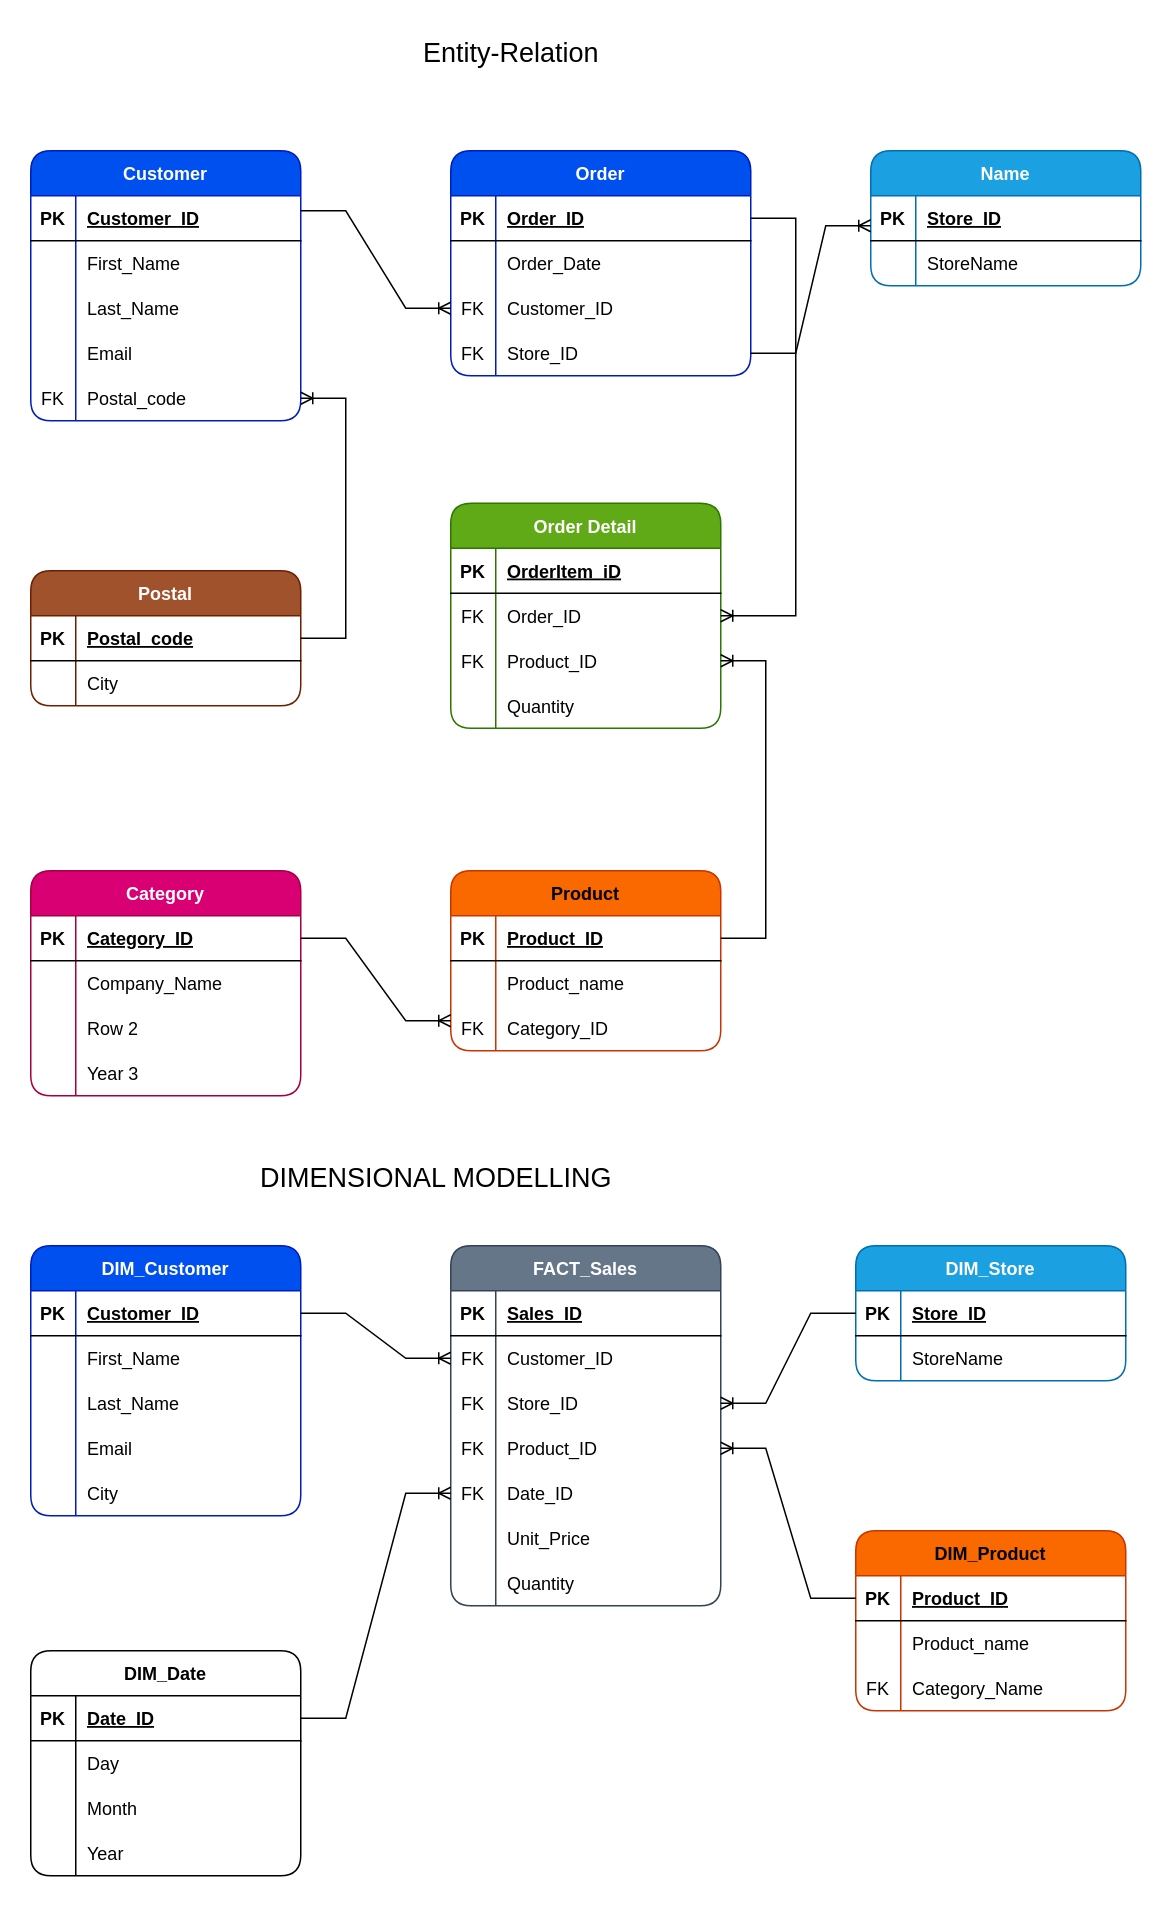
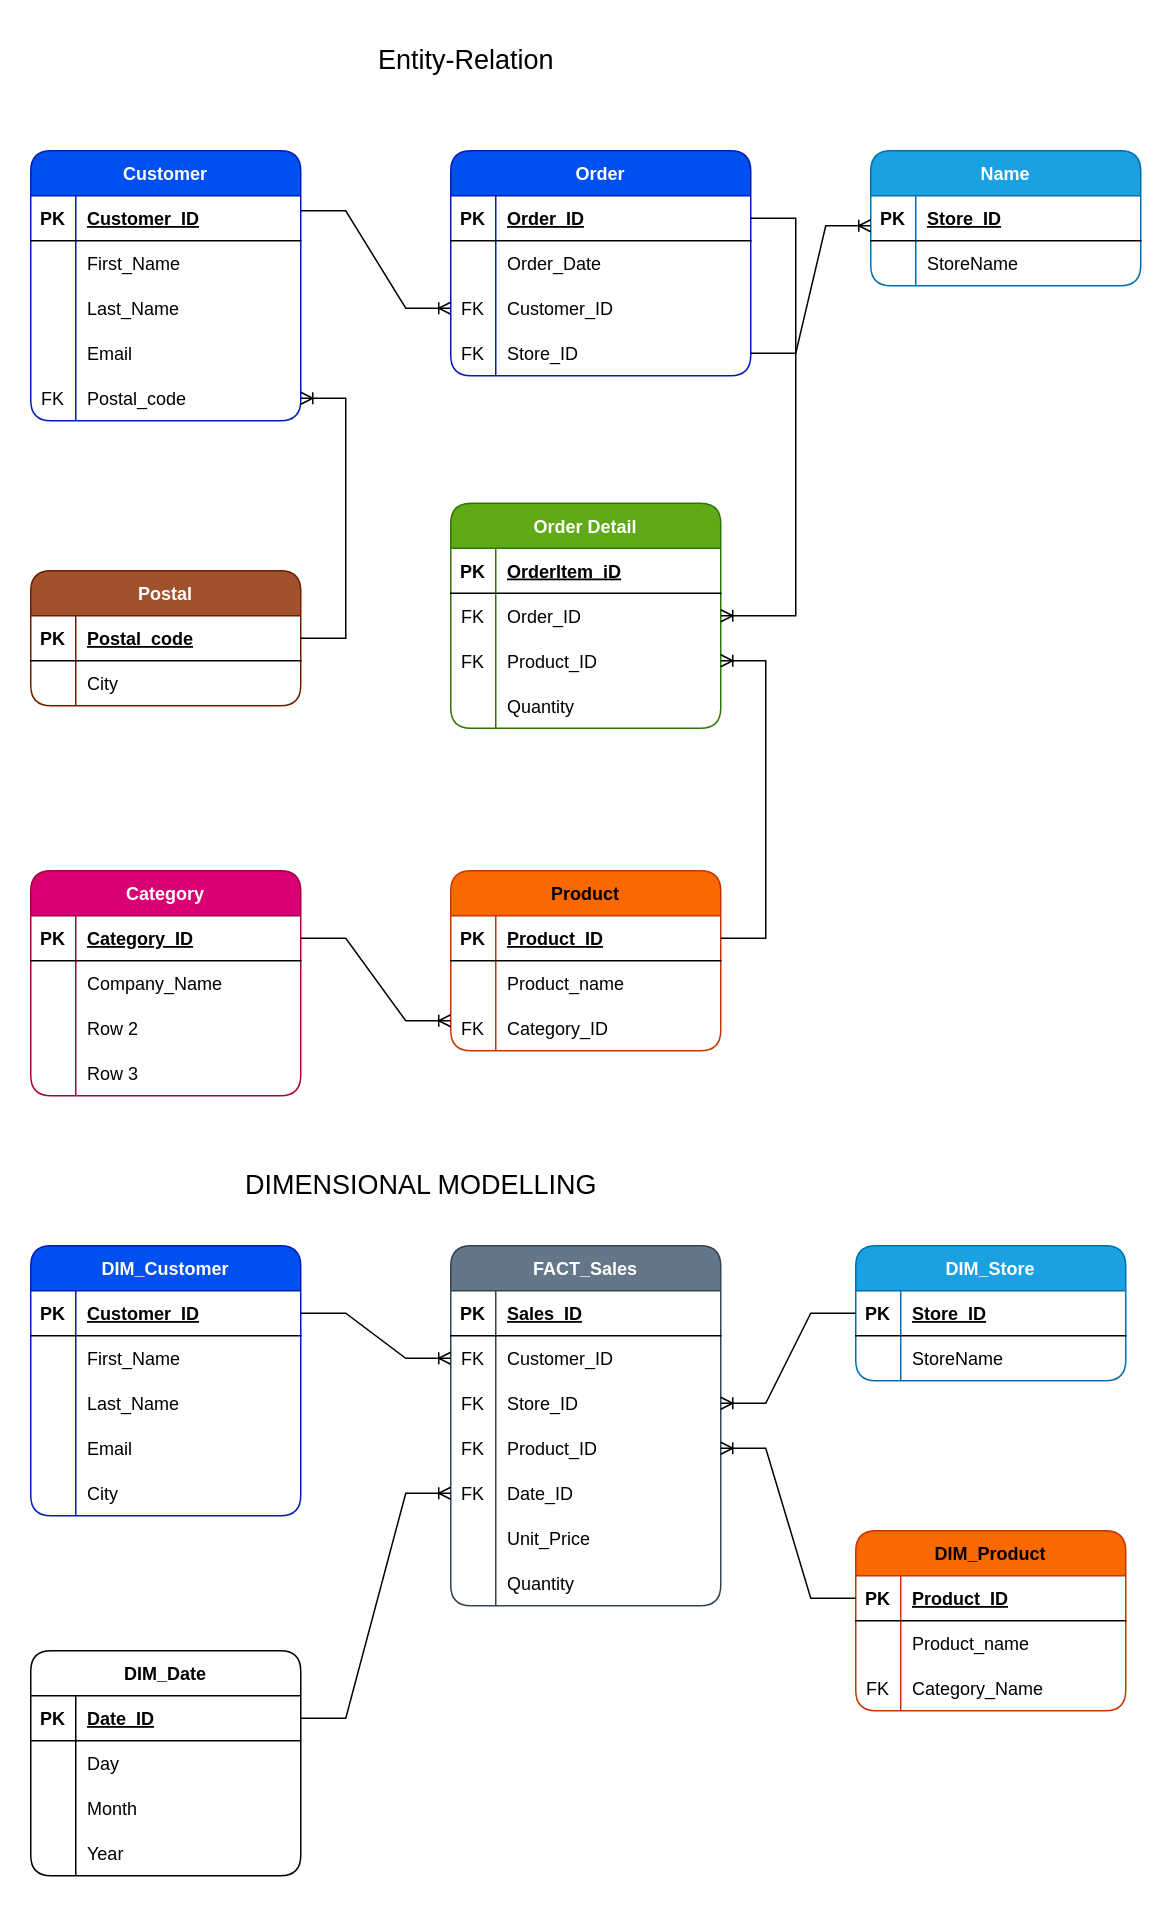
(511, 53) -> (466, 61)
(115, 1074) -> (110, 1074)
(436, 1178) -> (421, 1186)
